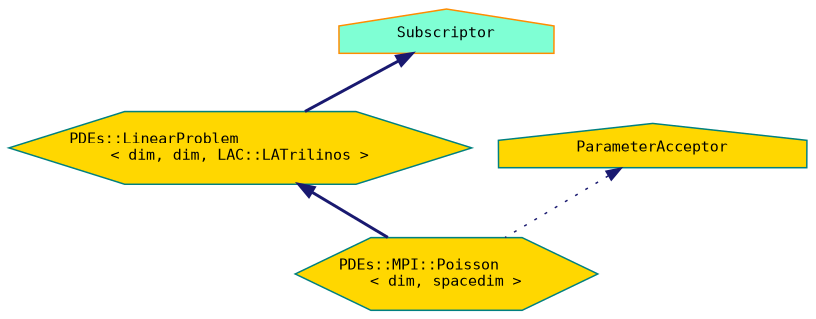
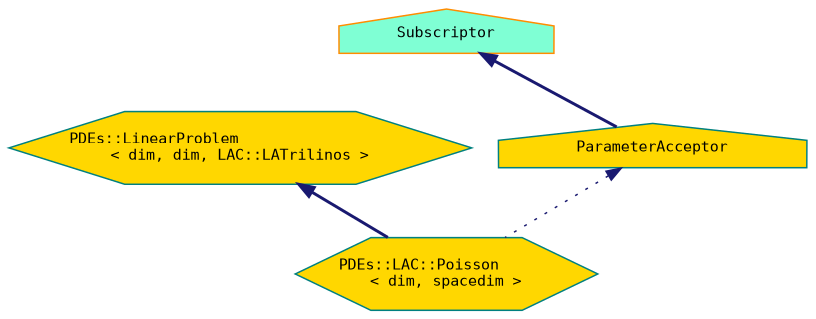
(352, 86) -> (555, 94)
(446, 274) -> (446, 274)
